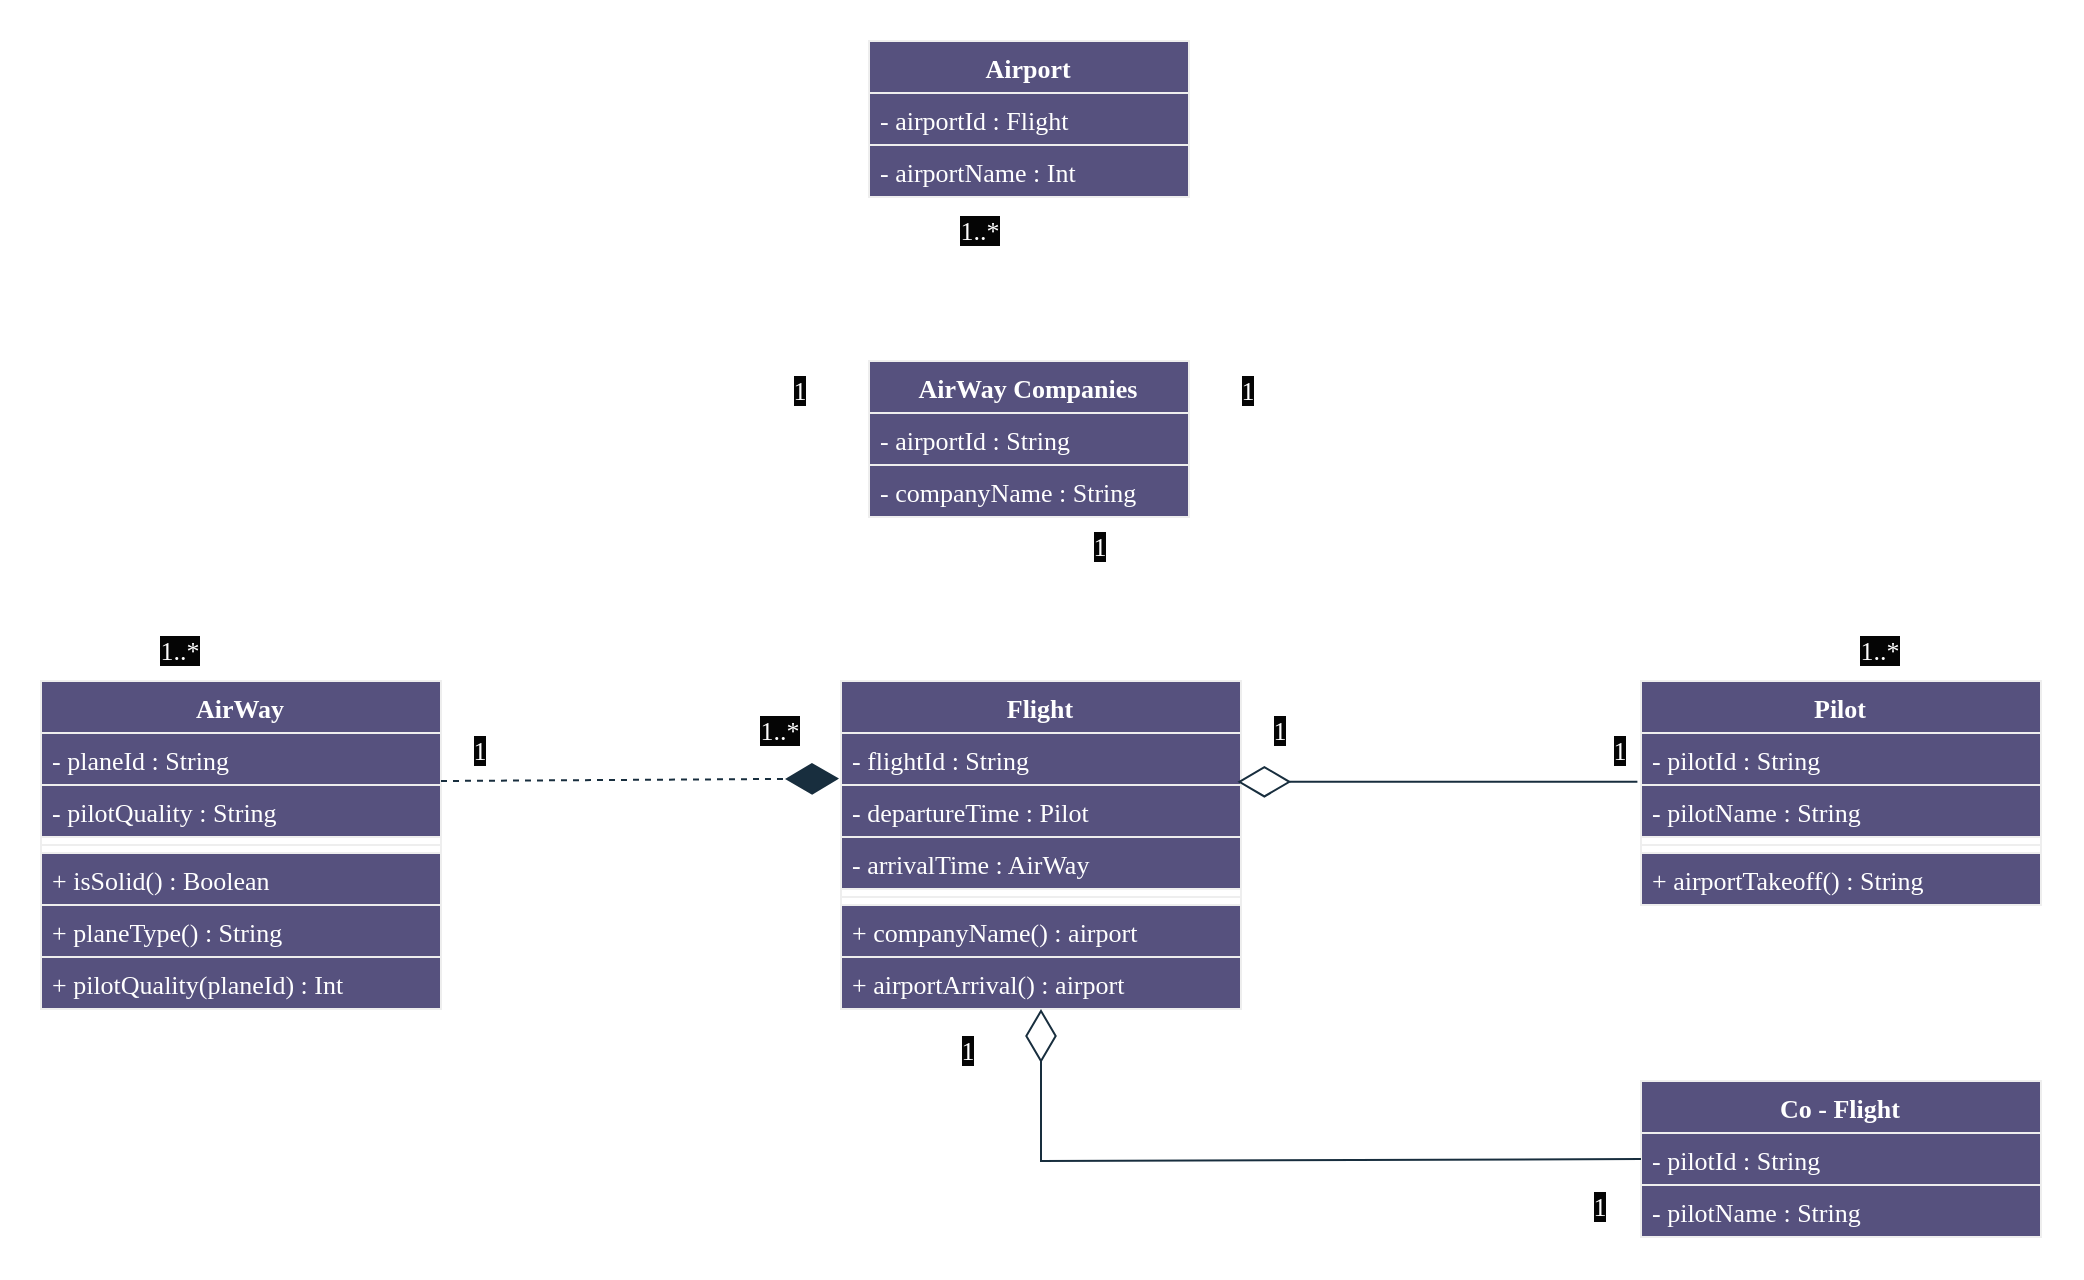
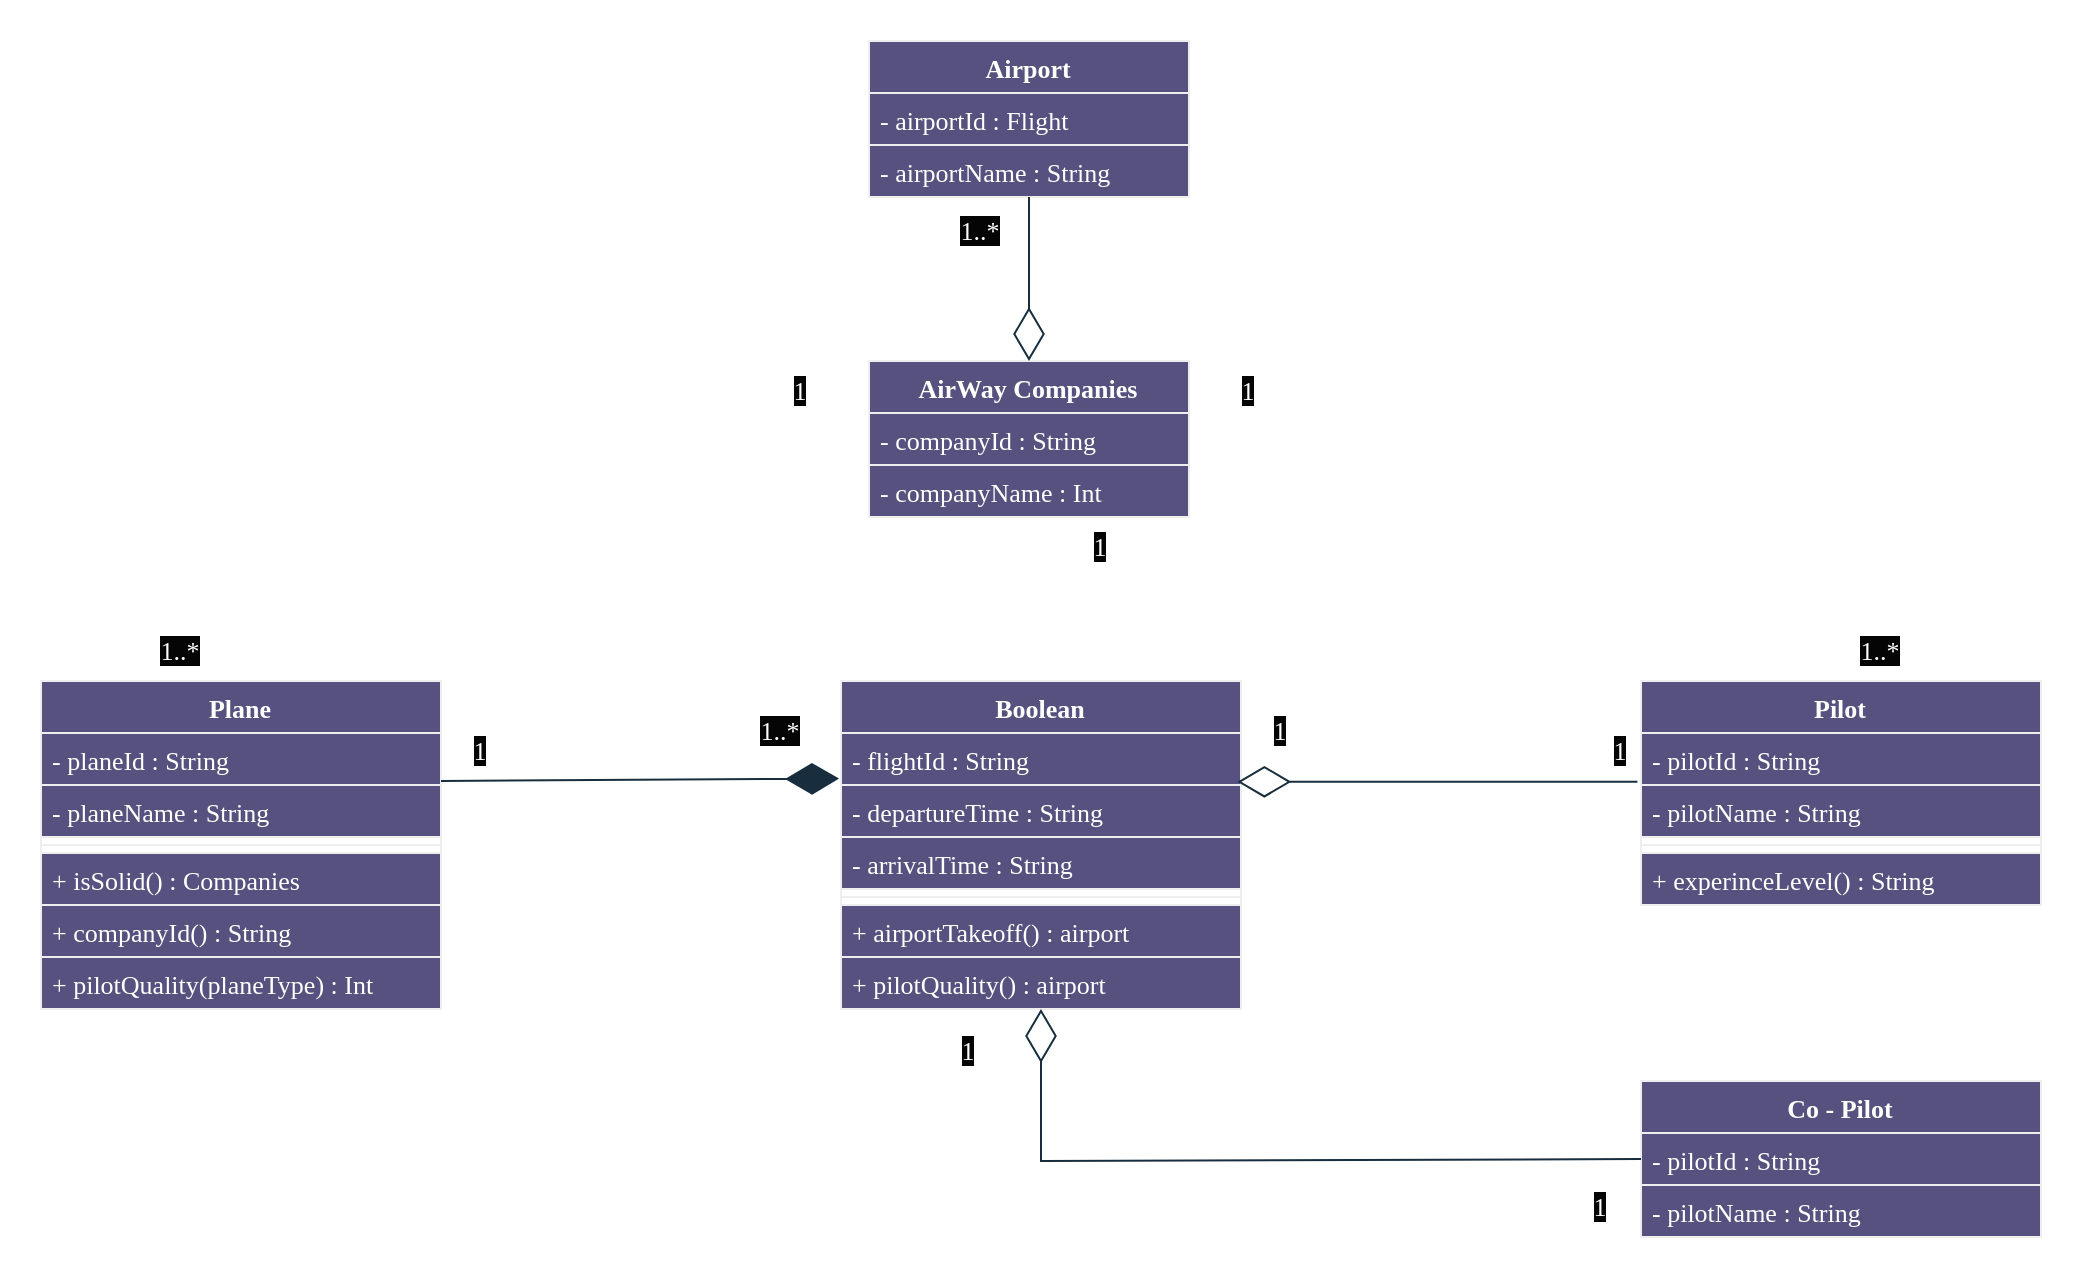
(1001, 173) -> (1020, 173)
none -> (1029, 255)
(1005, 441) -> (1009, 441)
(1023, 493) -> (1005, 493)
(240, 709) -> (240, 709)
(1040, 709) -> (1040, 709)
(616, 780) -> (616, 780)
(189, 813) -> (177, 813)
(996, 813) -> (1006, 813)
(985, 865) -> (985, 865)
(178, 881) -> (192, 881)
(1828, 881) -> (1825, 881)
(192, 933) -> (195, 933)
(1017, 933) -> (1036, 933)
(233, 985) -> (247, 985)
(1029, 985) -> (1011, 985)
(1840, 1109) -> (1840, 1109)
